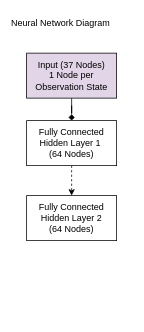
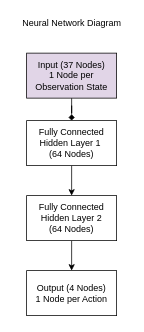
(60, 23) -> (72, 23)
(72, 177) -> (72, 177)
none -> (72, 252)
none -> (72, 293)
